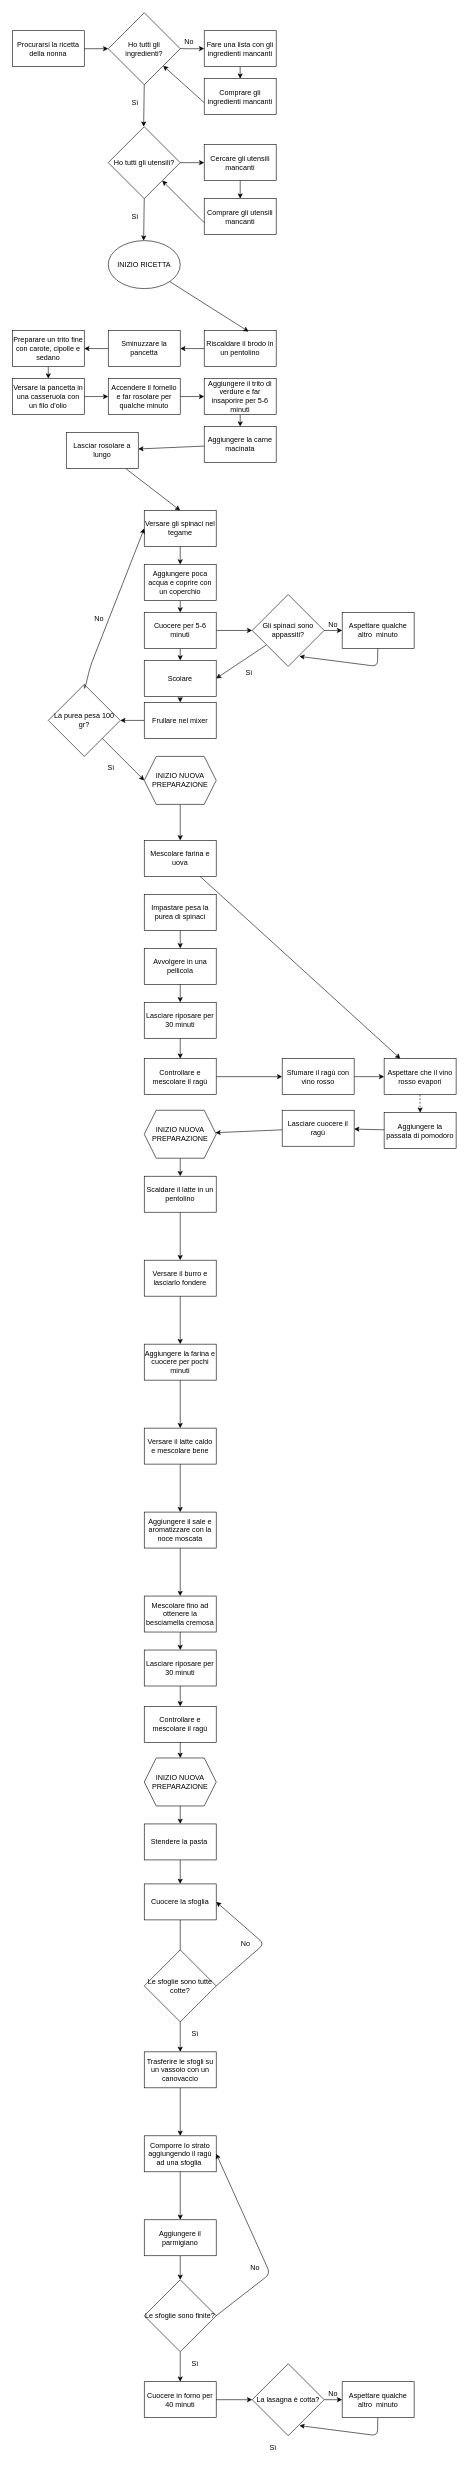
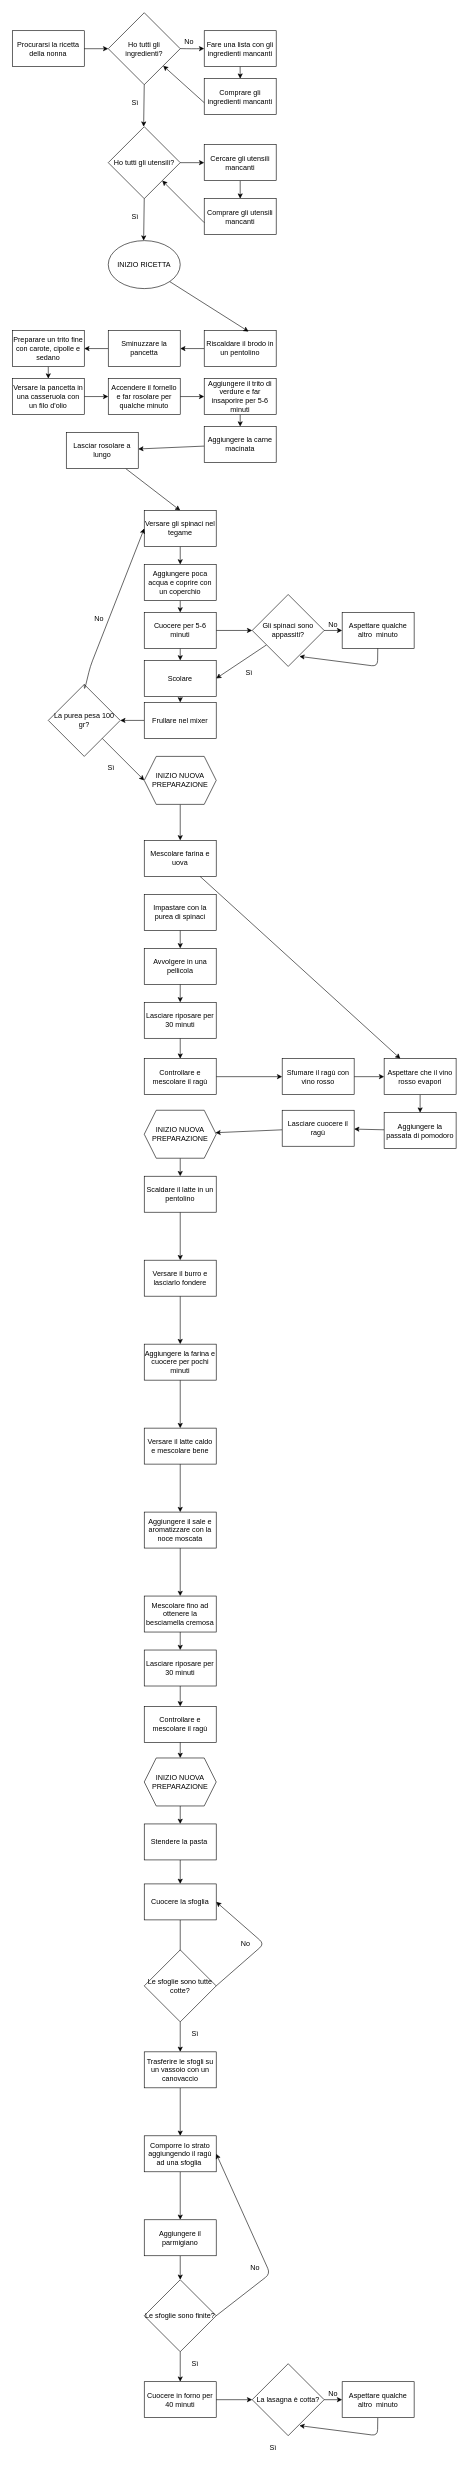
(180, 912) -> (180, 912)
(420, 1102) -> (420, 1102)
